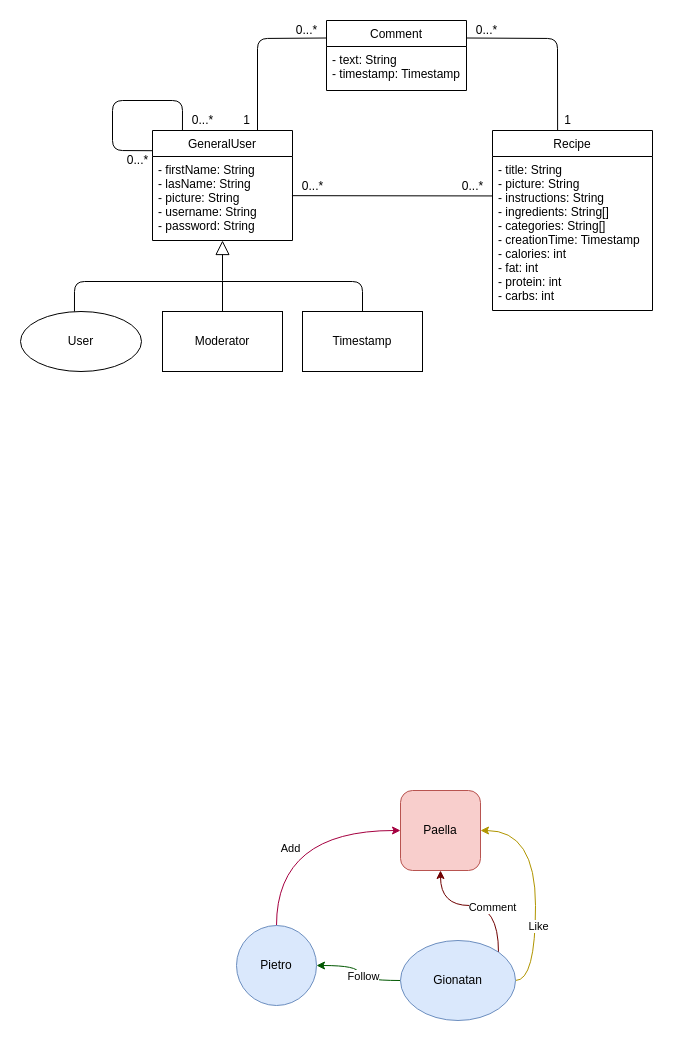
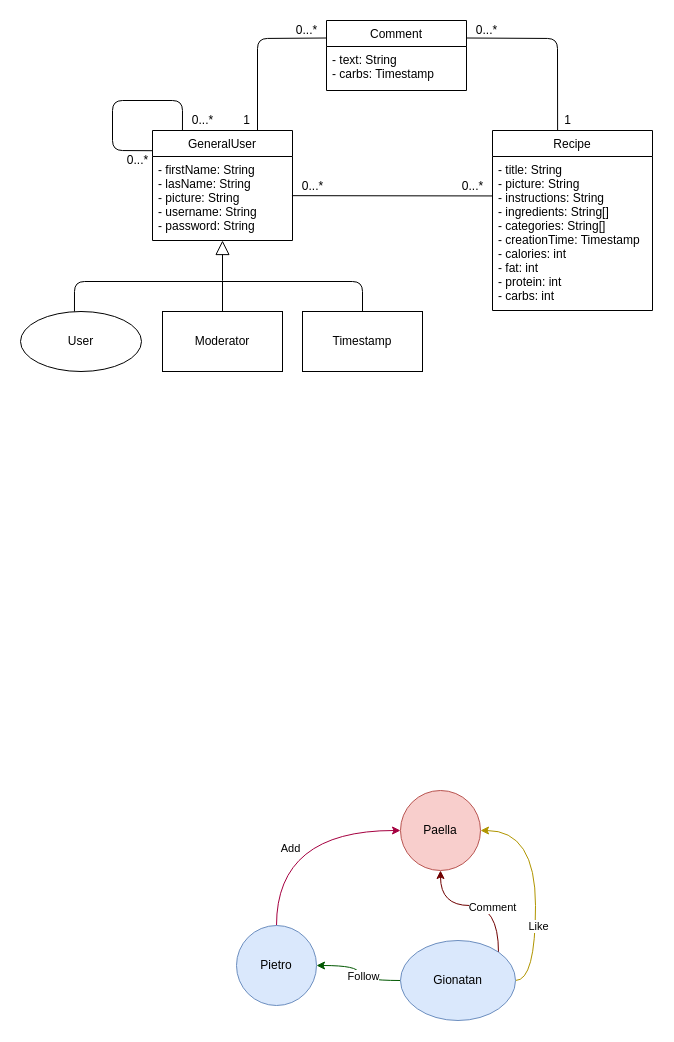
(373, 60) -> (373, 60)
(441, 831) -> (441, 831)
